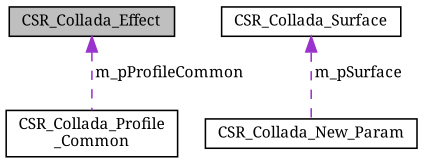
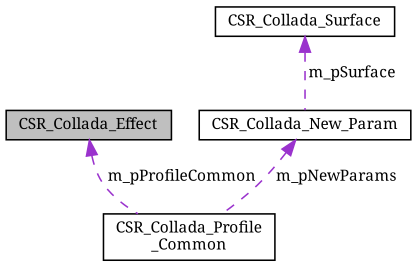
none -> (257, 186)
